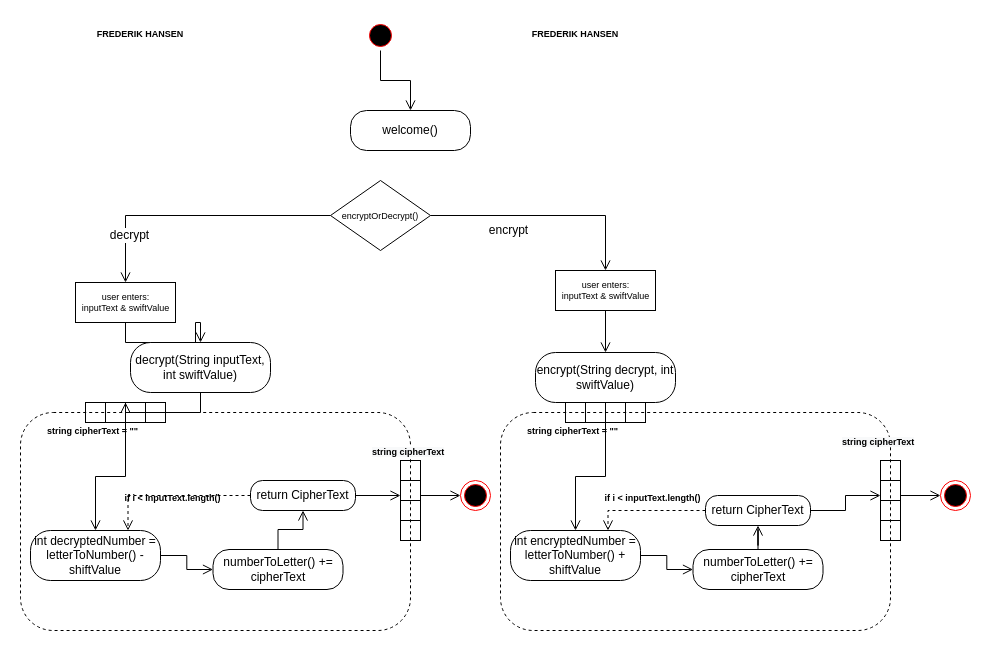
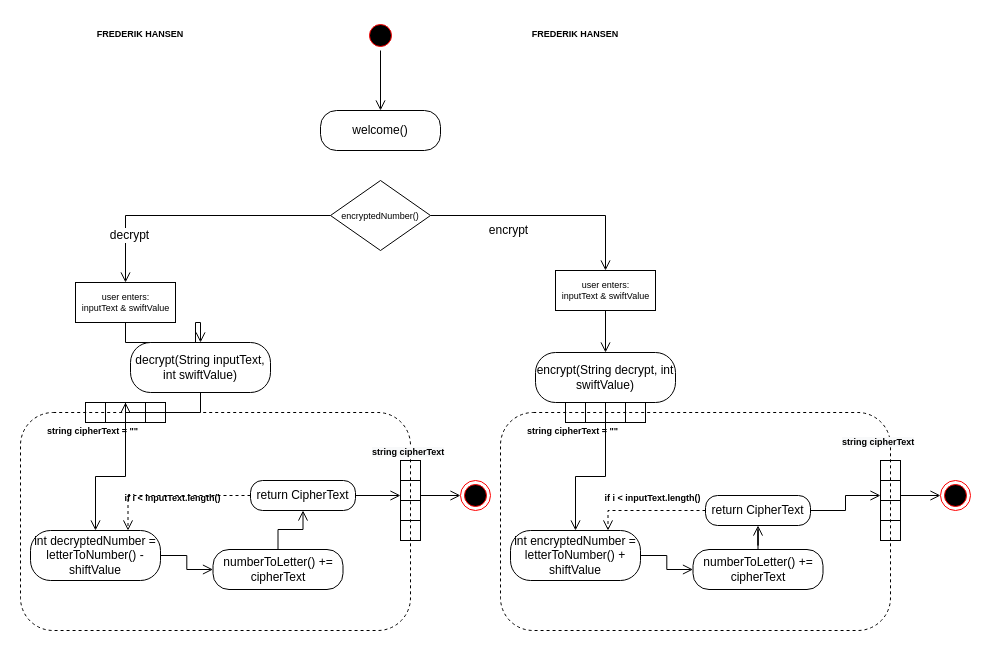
(411, 131) -> (381, 131)
(381, 216) -> (381, 216)
